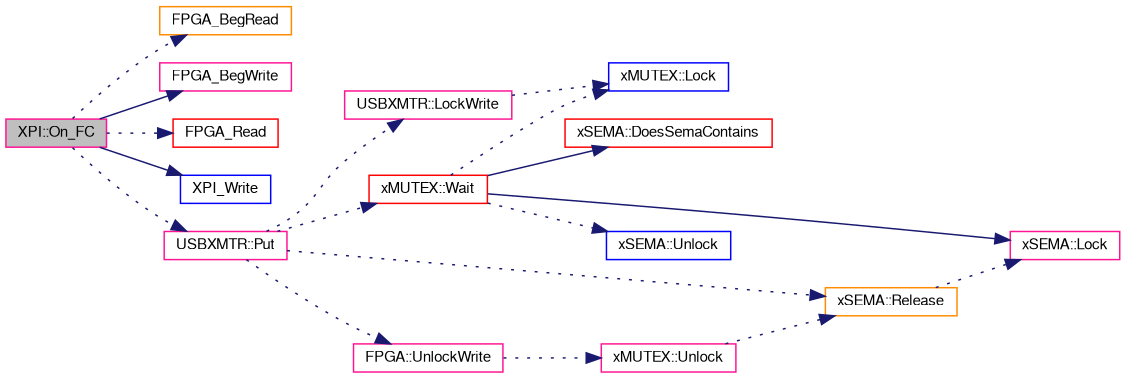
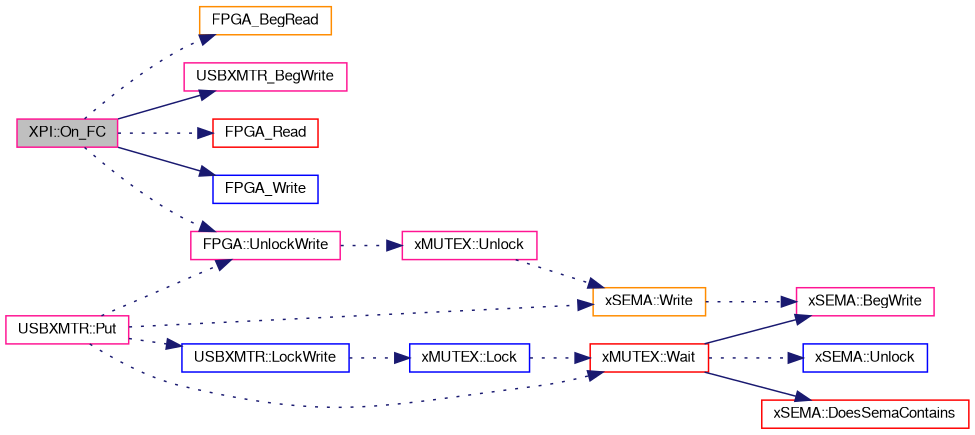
(226, 77) -> (266, 77)
(428, 105) -> (266, 358)
(520, 130) -> (552, 358)
(120, 189) -> (140, 191)
(226, 189) -> (266, 189)
(1065, 246) -> (865, 302)
(891, 302) -> (649, 302)
